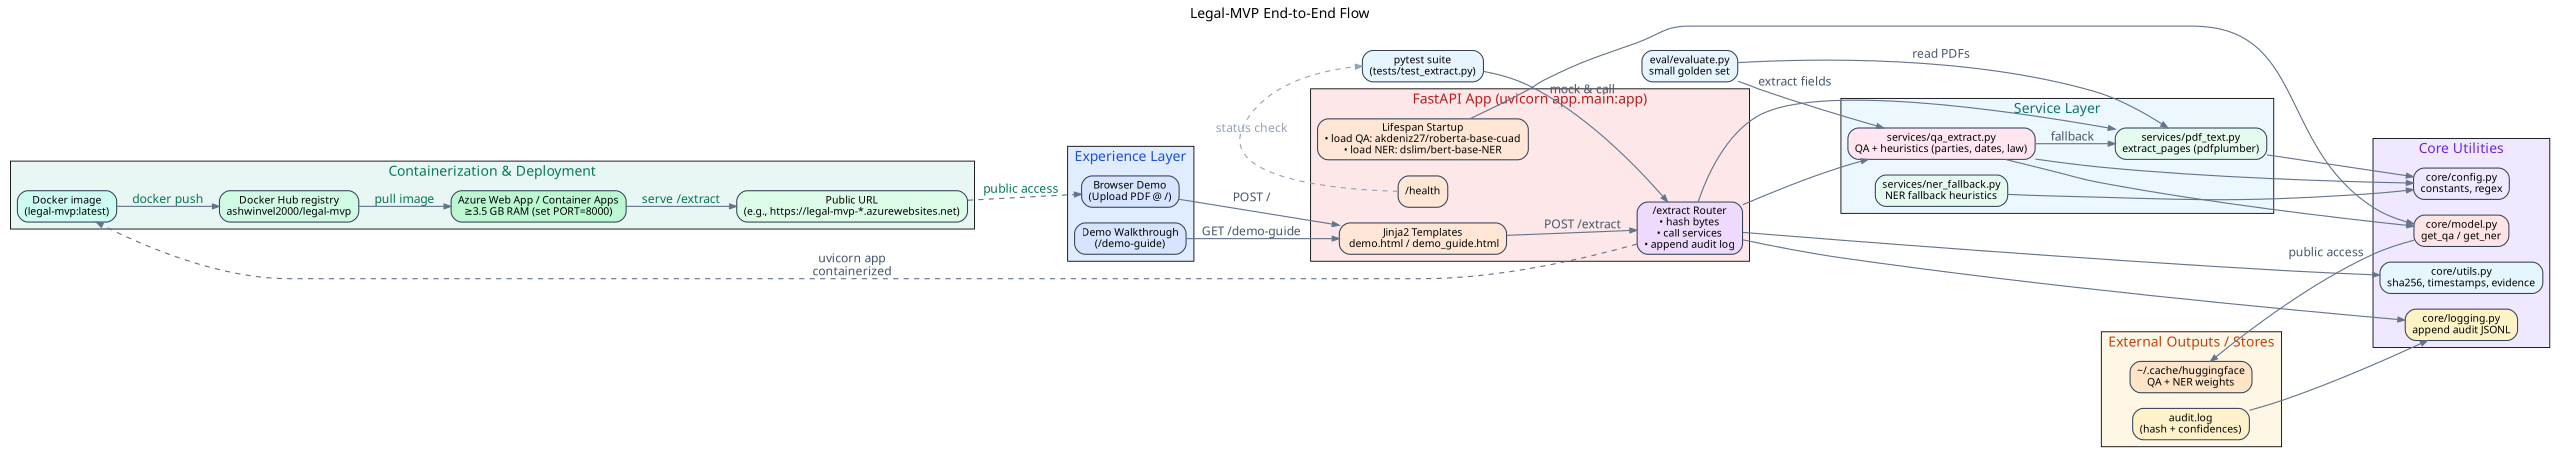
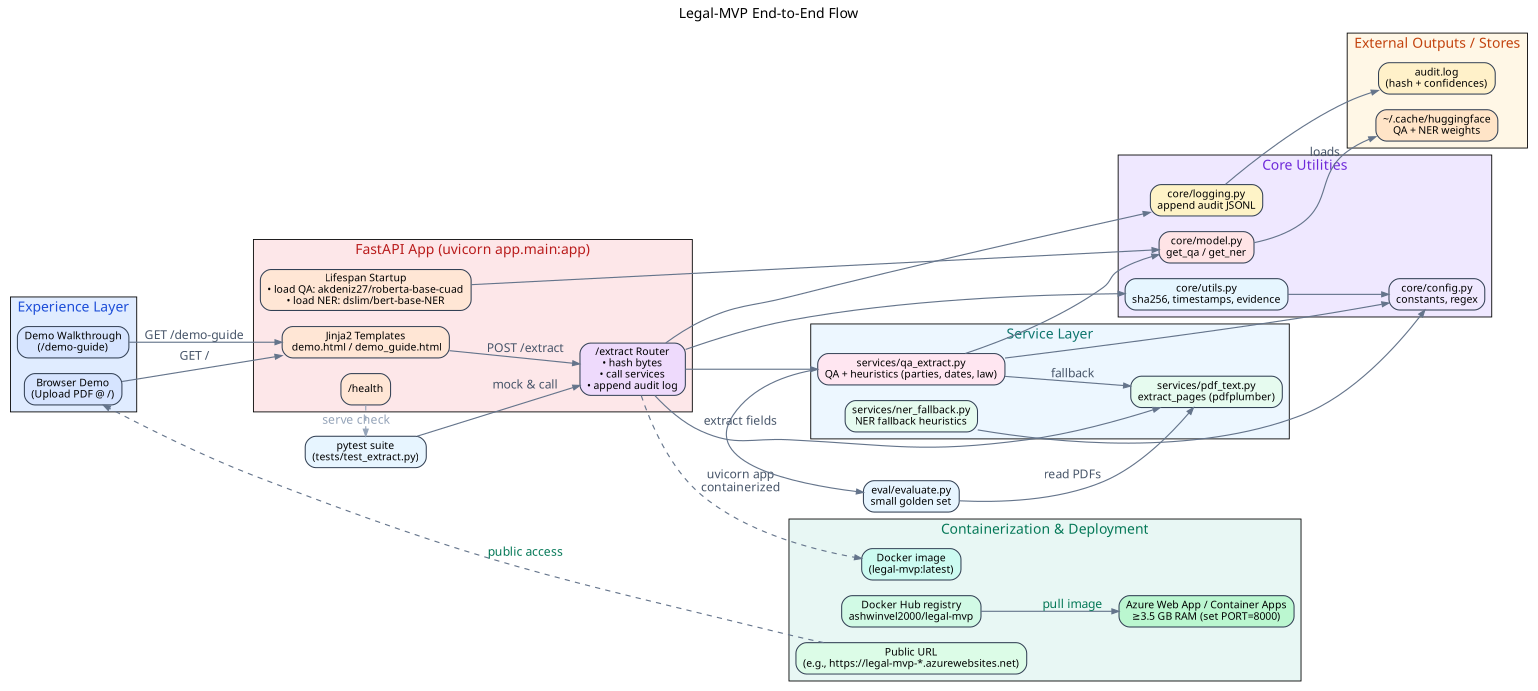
(1817, 108) -> (732, 448)
(1252, 129) -> (357, 421)
(2337, 165) -> (1335, 294)
(1252, 198) -> (195, 357)
(165, 206) -> none
(678, 206) -> none
(2326, 253) -> (1325, 153)
(2336, 380) -> (1295, 132)
